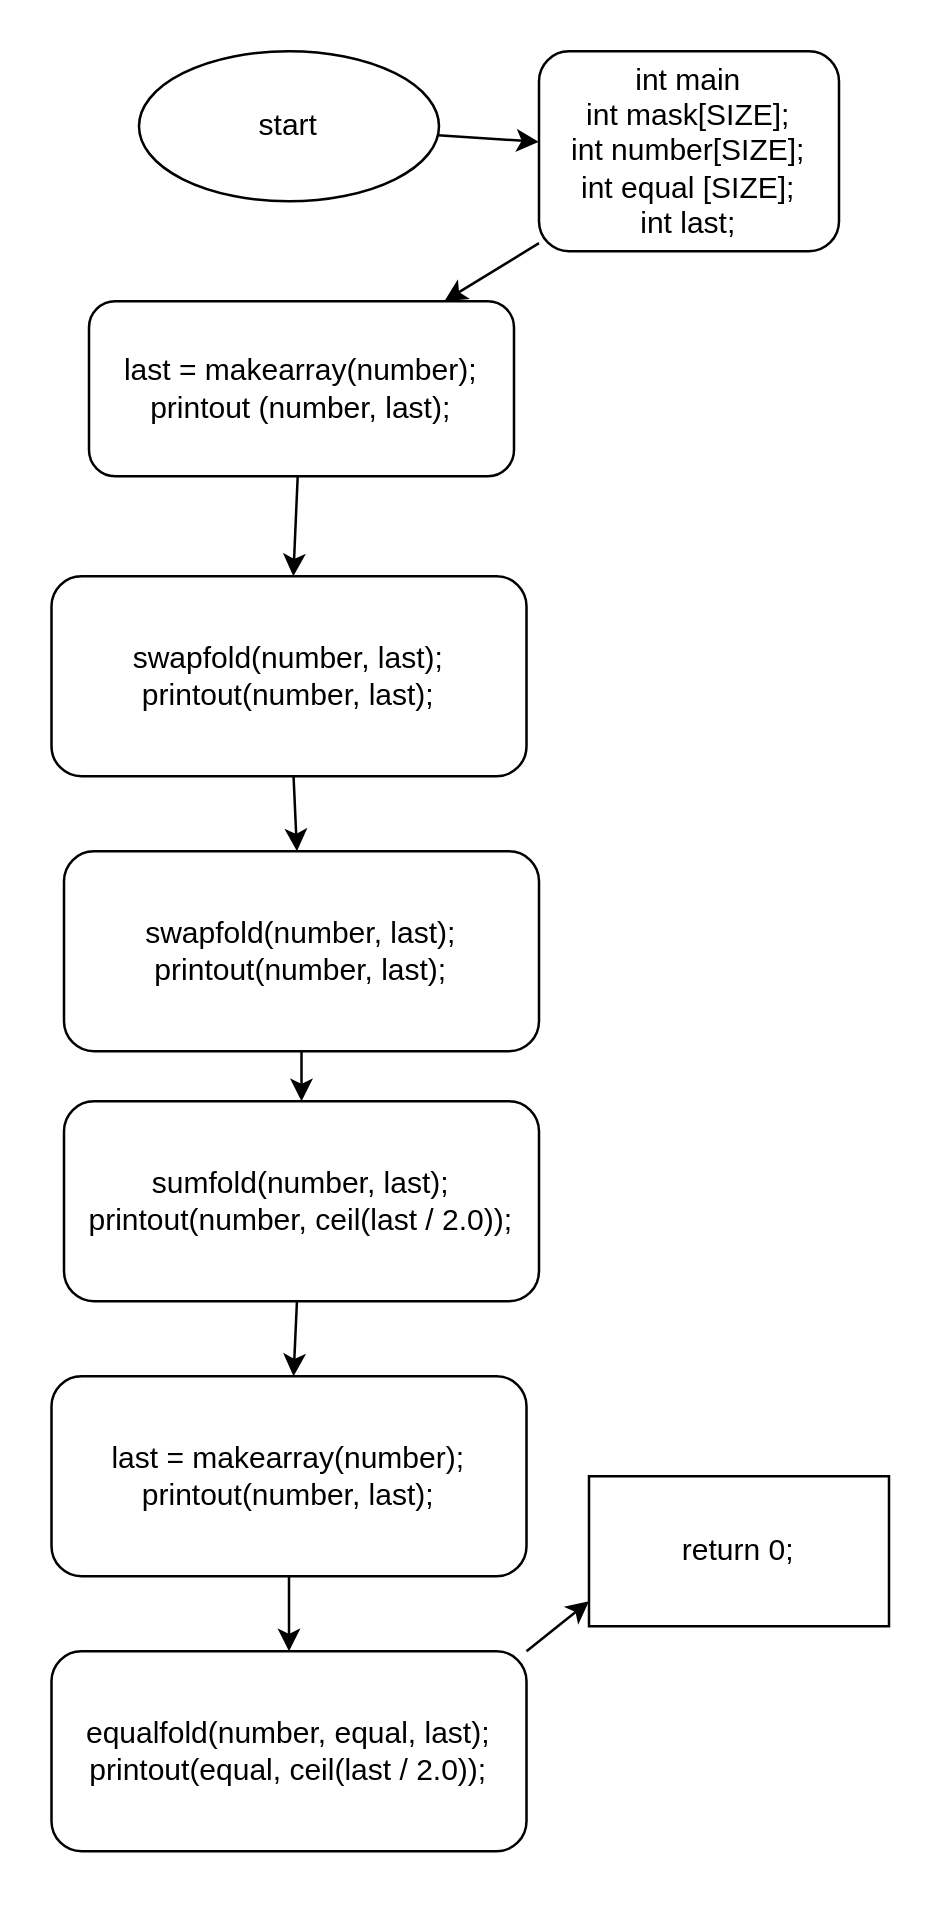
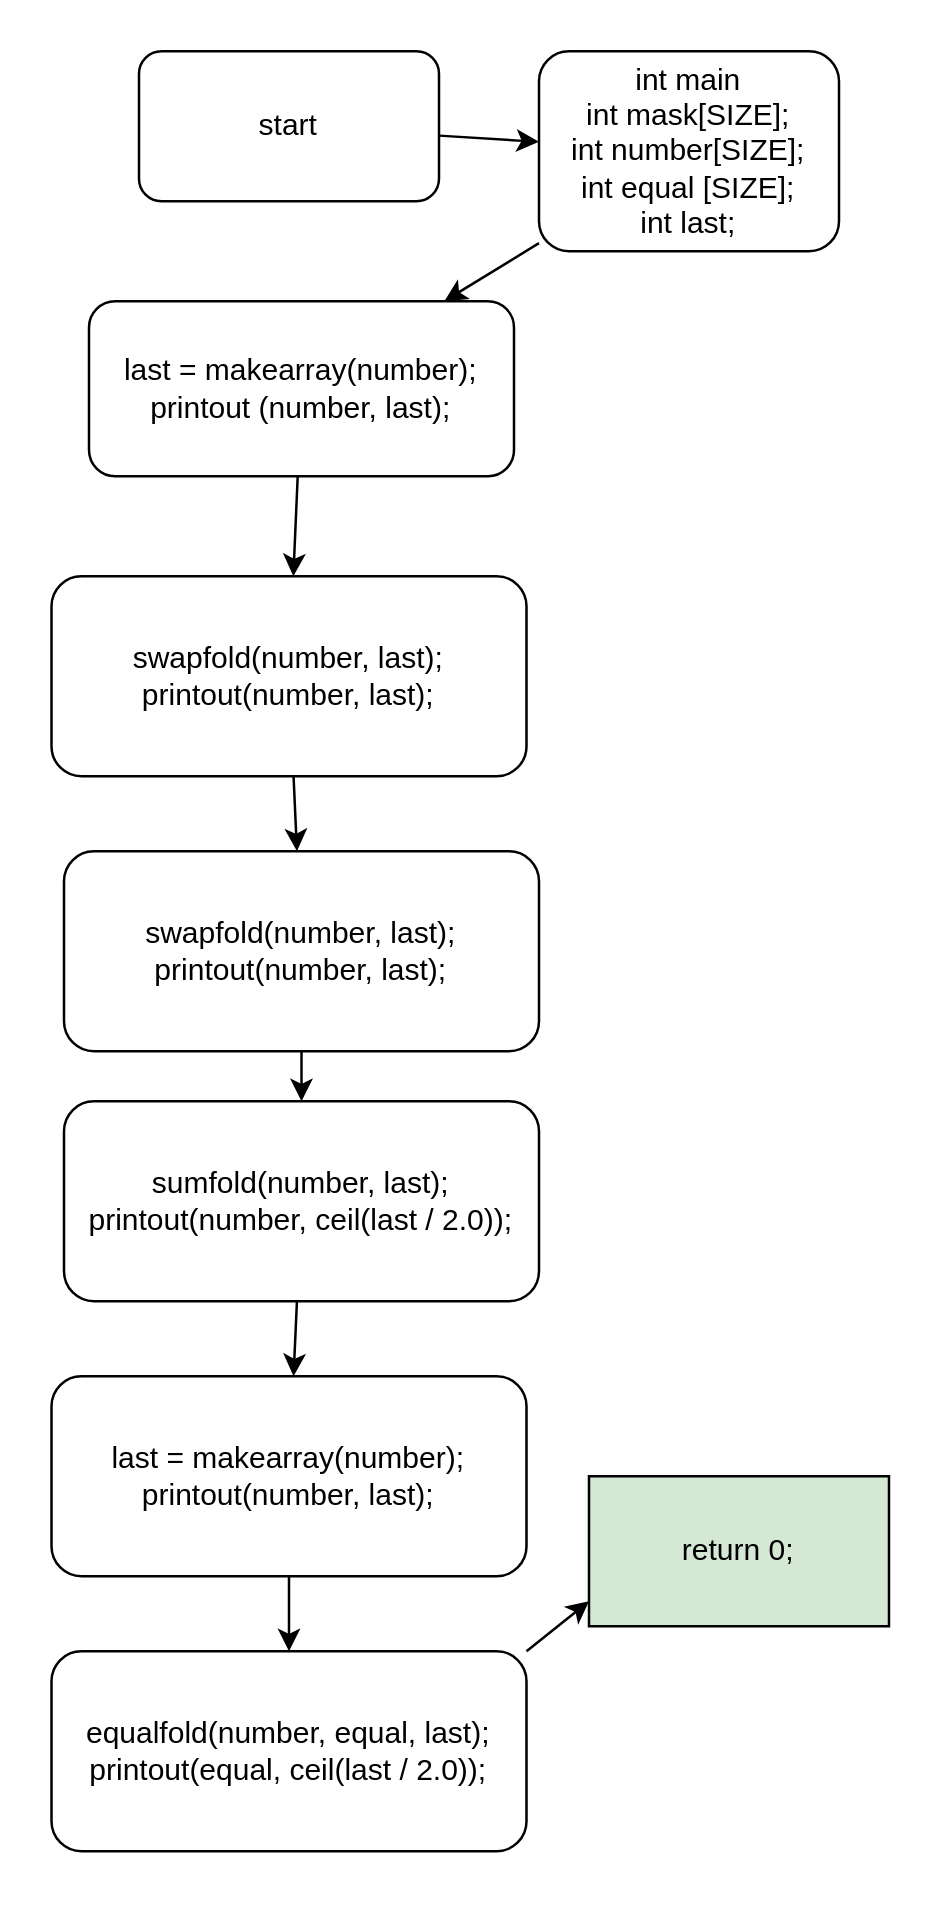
(289, 126) -> (289, 126)
(739, 1551) -> (739, 1551)
